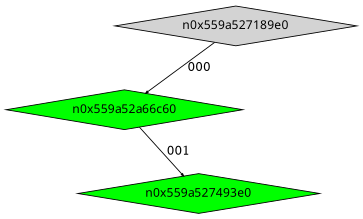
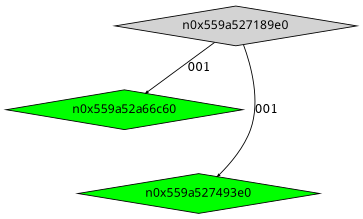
(200, 68) -> (200, 68)
(161, 151) -> (254, 114)
